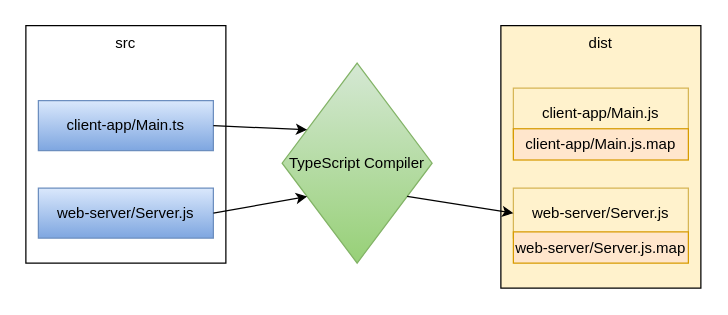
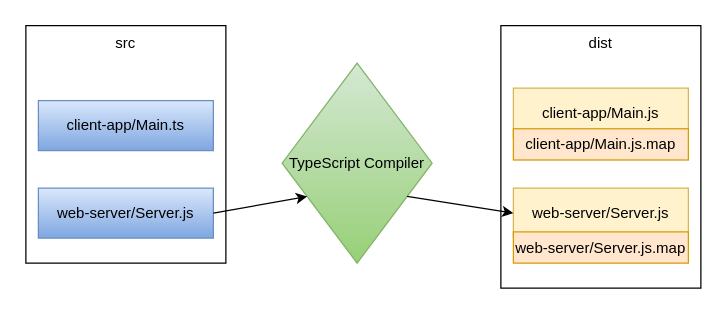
(601, 43) -> (601, 43)
(256, 128) -> none
